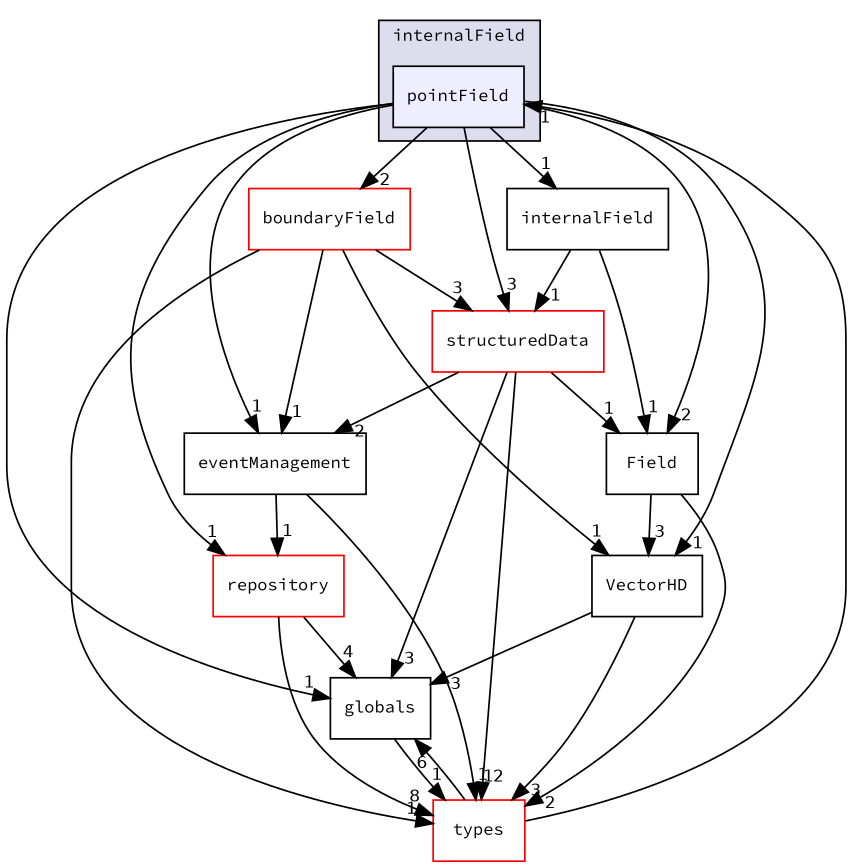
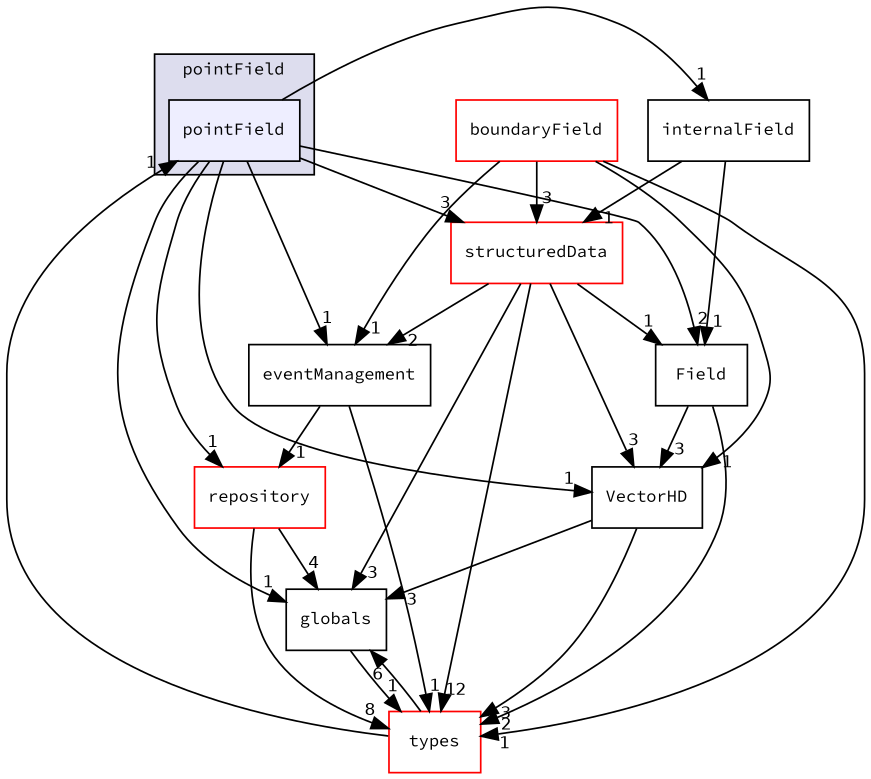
(459, 37) -> (234, 70)
(400, 152) -> none
none -> (588, 367)
